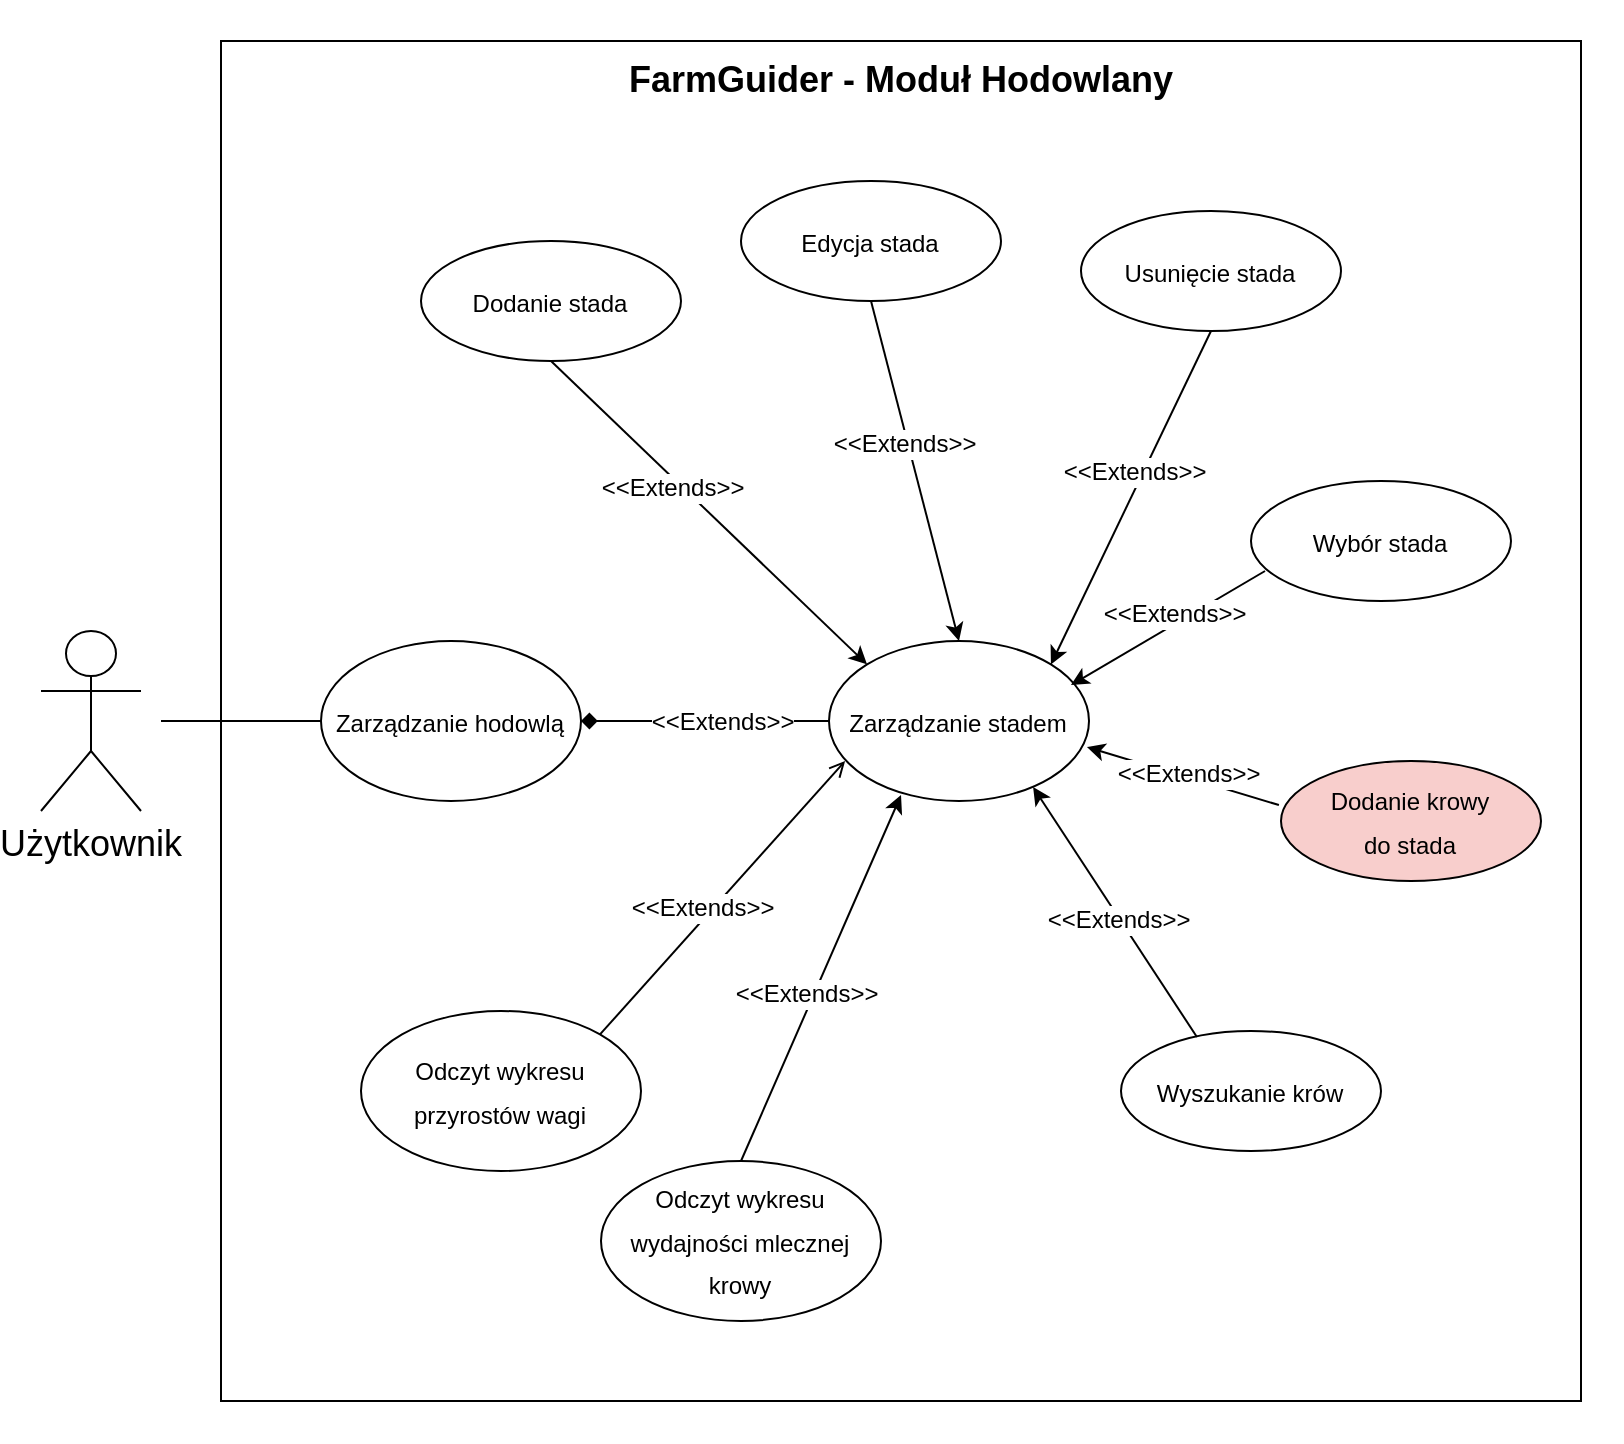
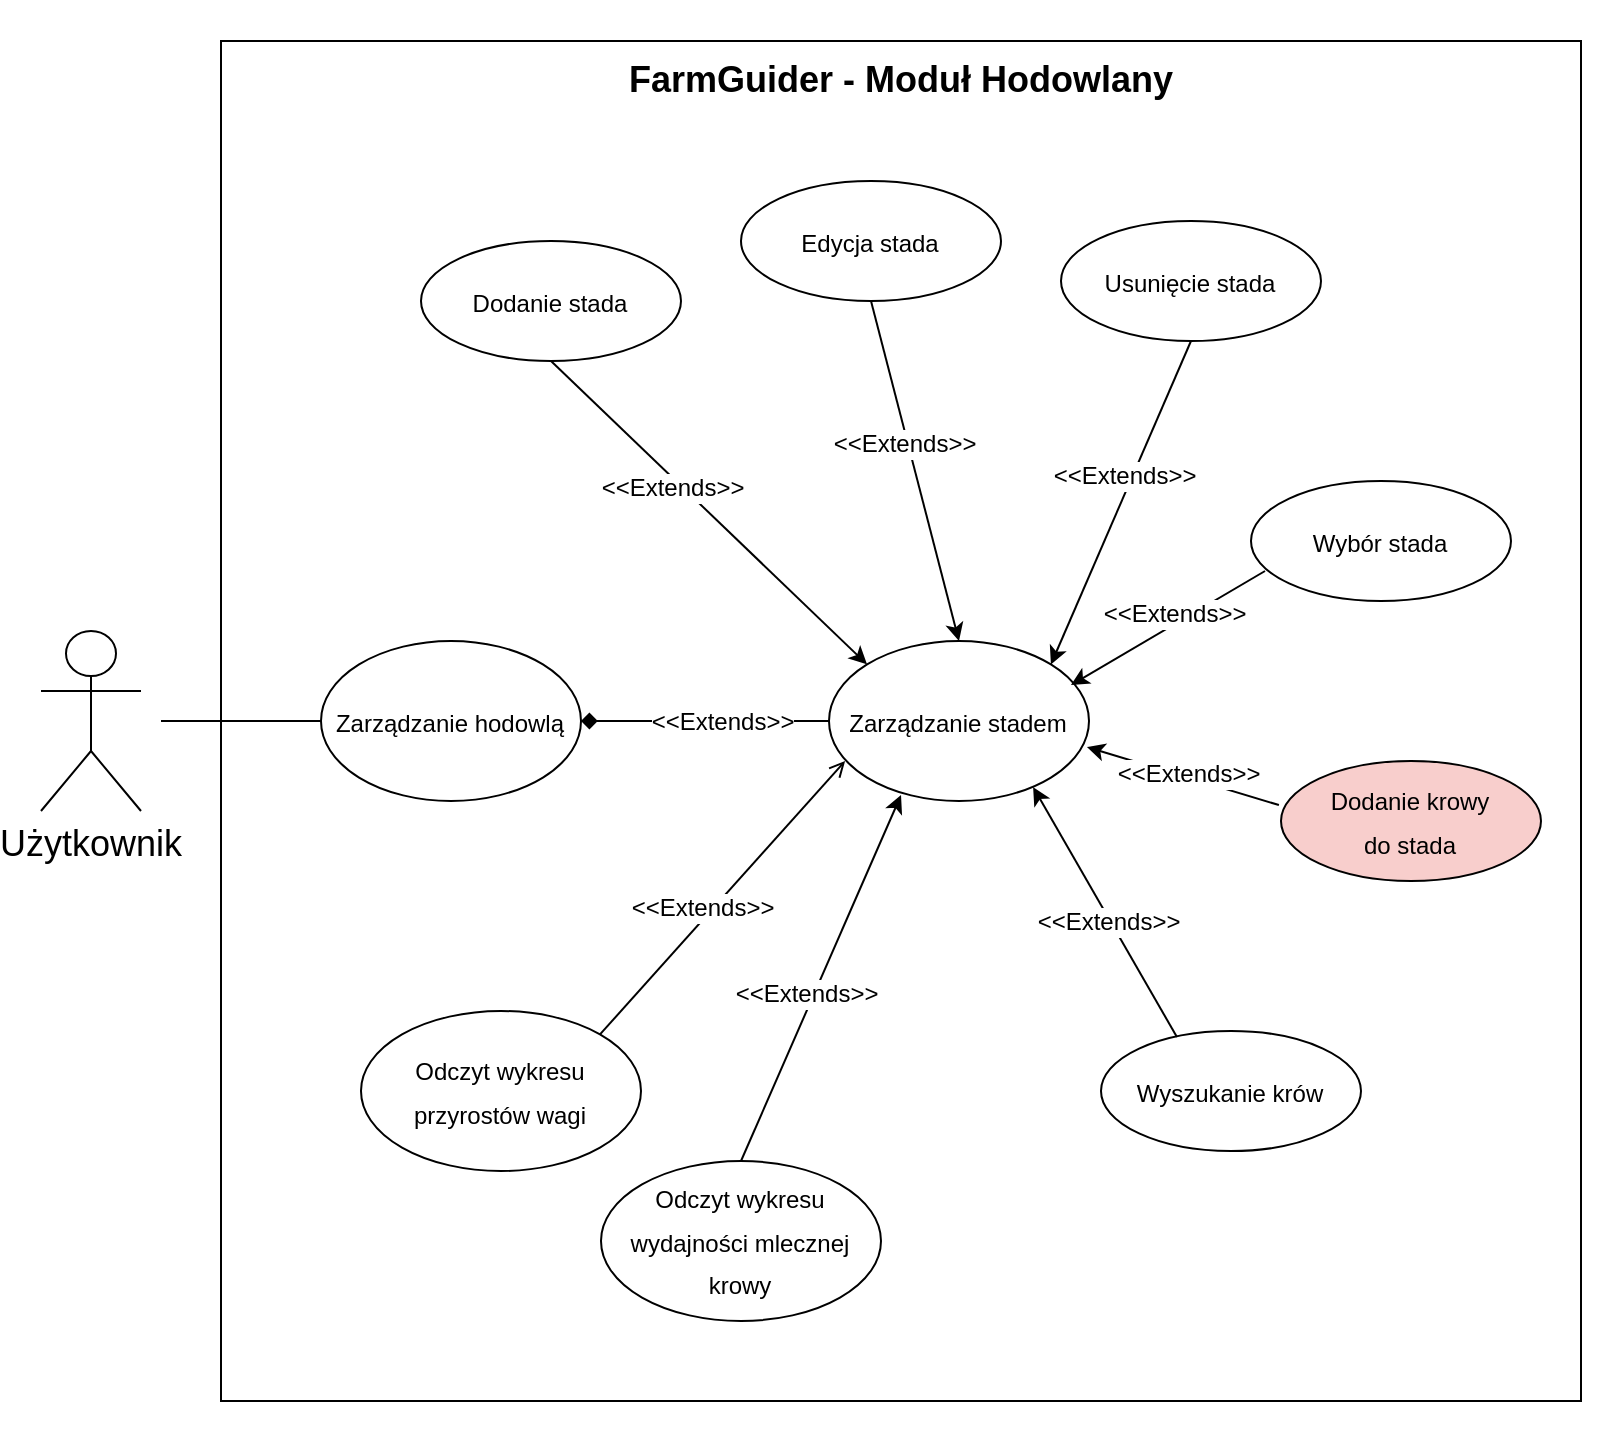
(1211, 271) -> (1191, 281)
(1251, 1091) -> (1231, 1091)
